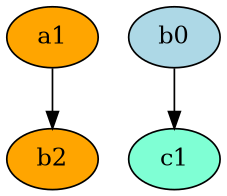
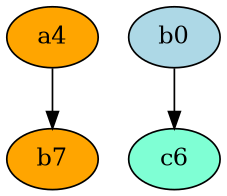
(52, 37) -> (52, 37)
(52, 159) -> (52, 159)
(174, 159) -> (174, 159)
